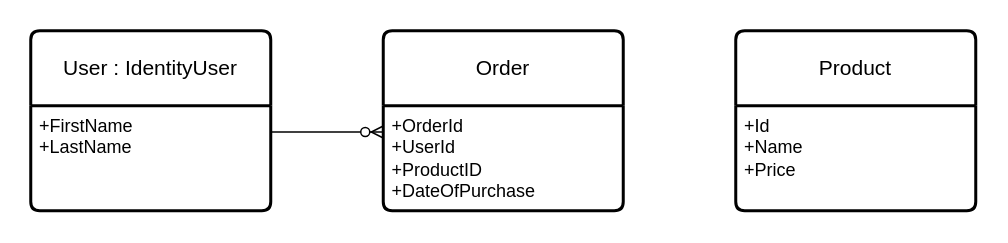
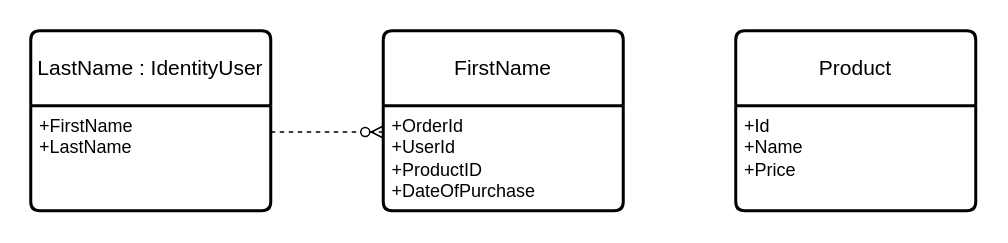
(151, 68) -> (151, 68)
(503, 68) -> (503, 68)
(317, 132) -> (317, 132)
